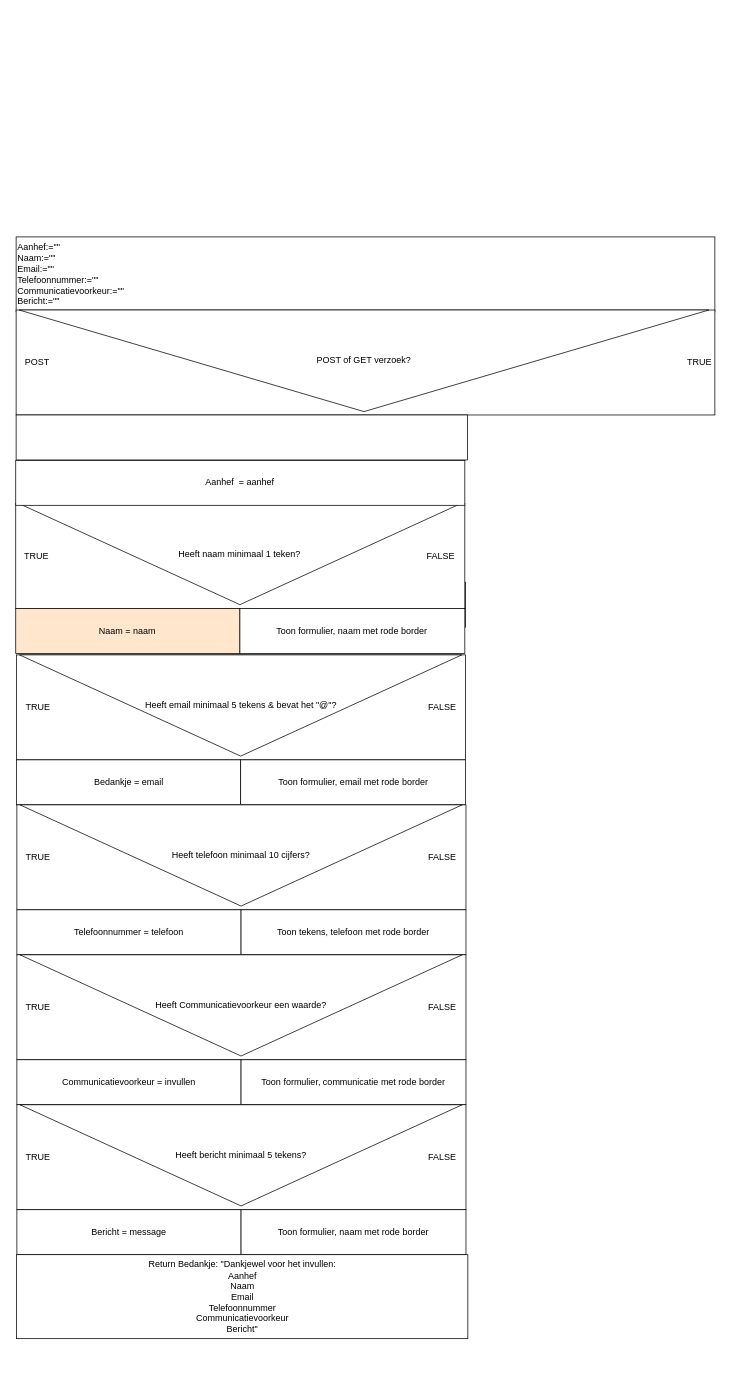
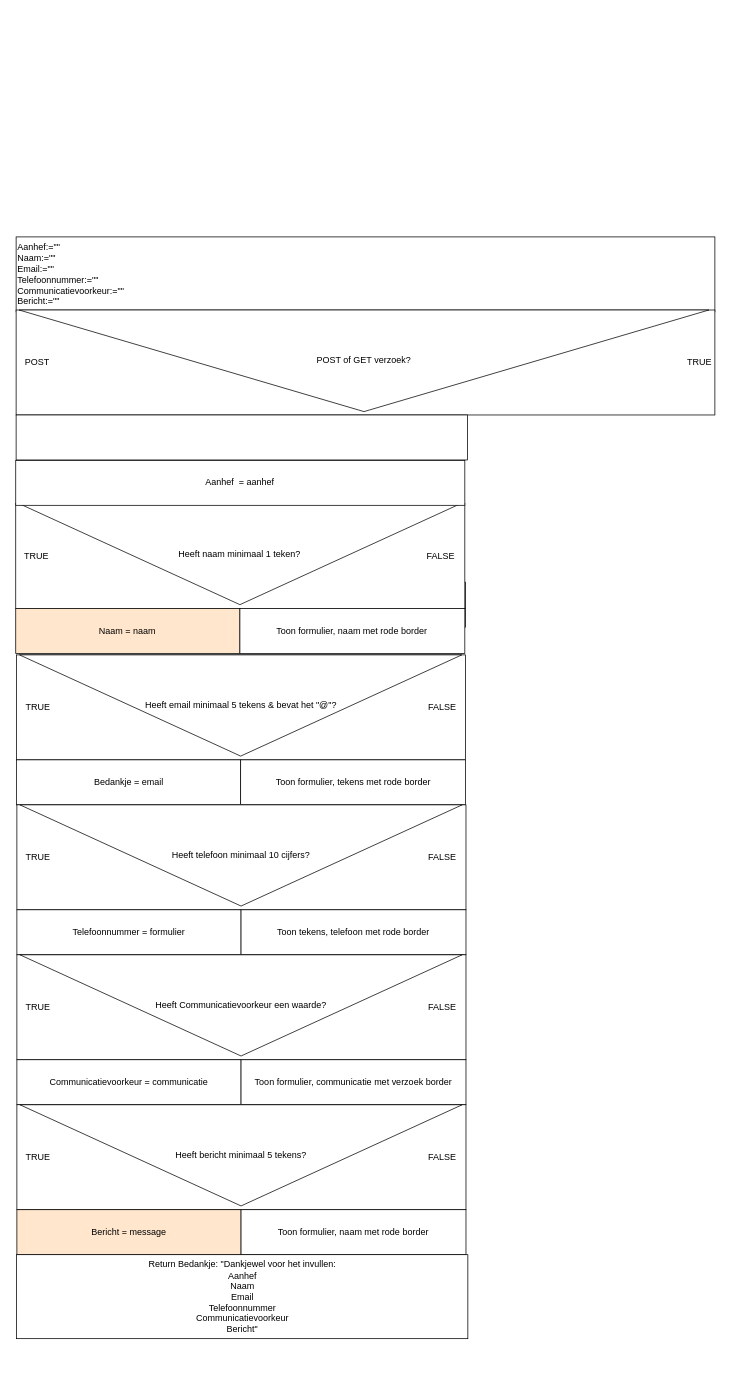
(354, 783) -> (354, 783)
(129, 933) -> (129, 933)
(129, 1083) -> (129, 1083)
(354, 1083) -> (354, 1083)
(129, 1232) -> (129, 1232)
